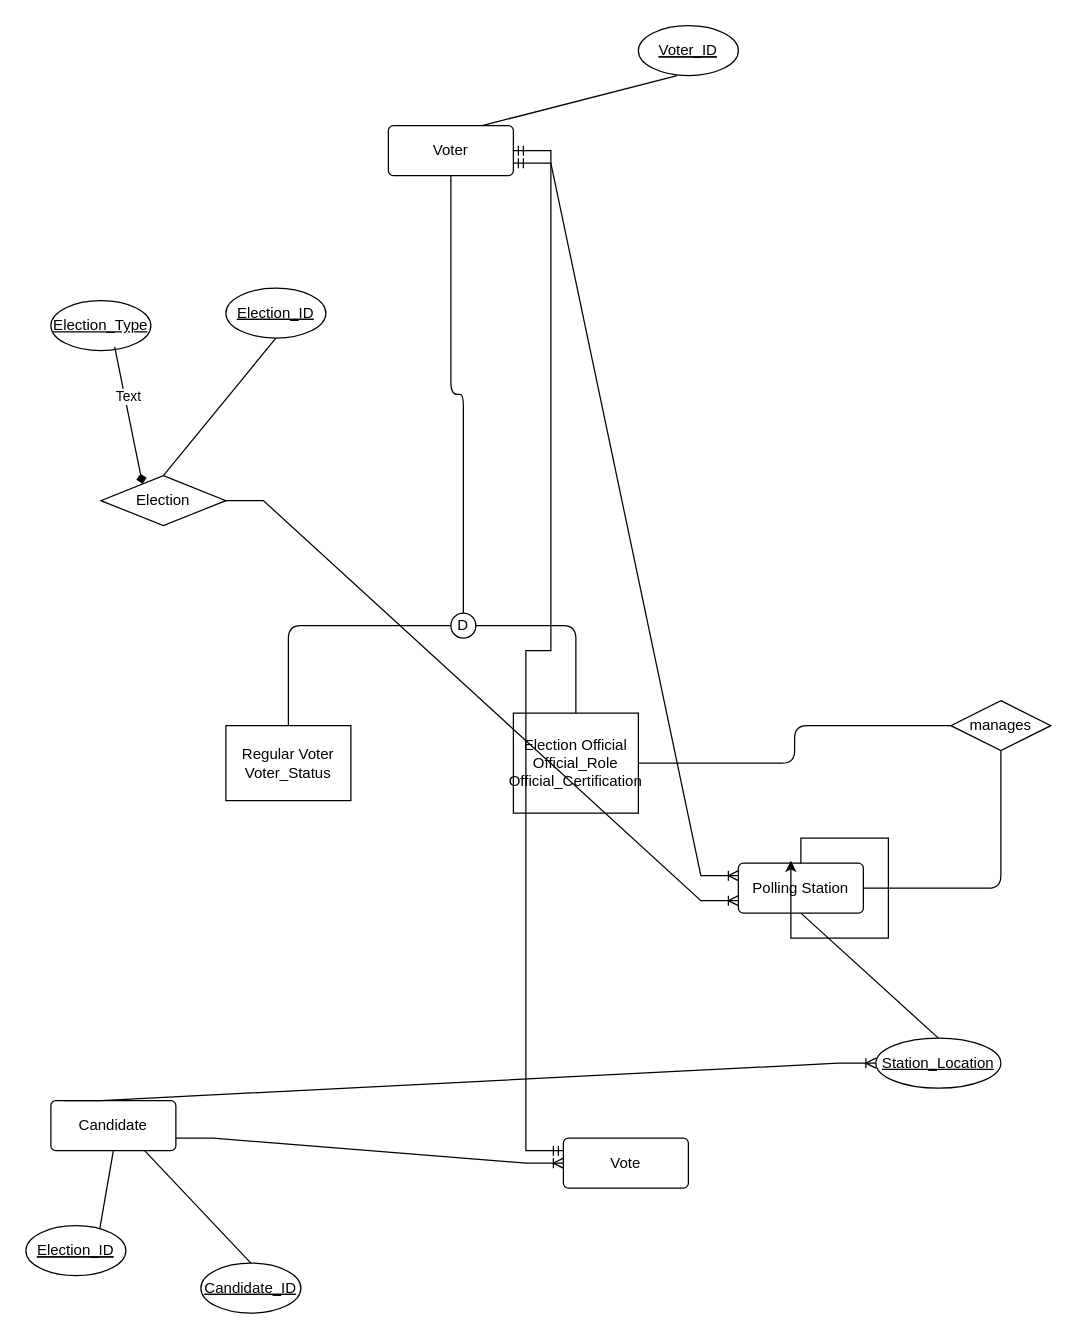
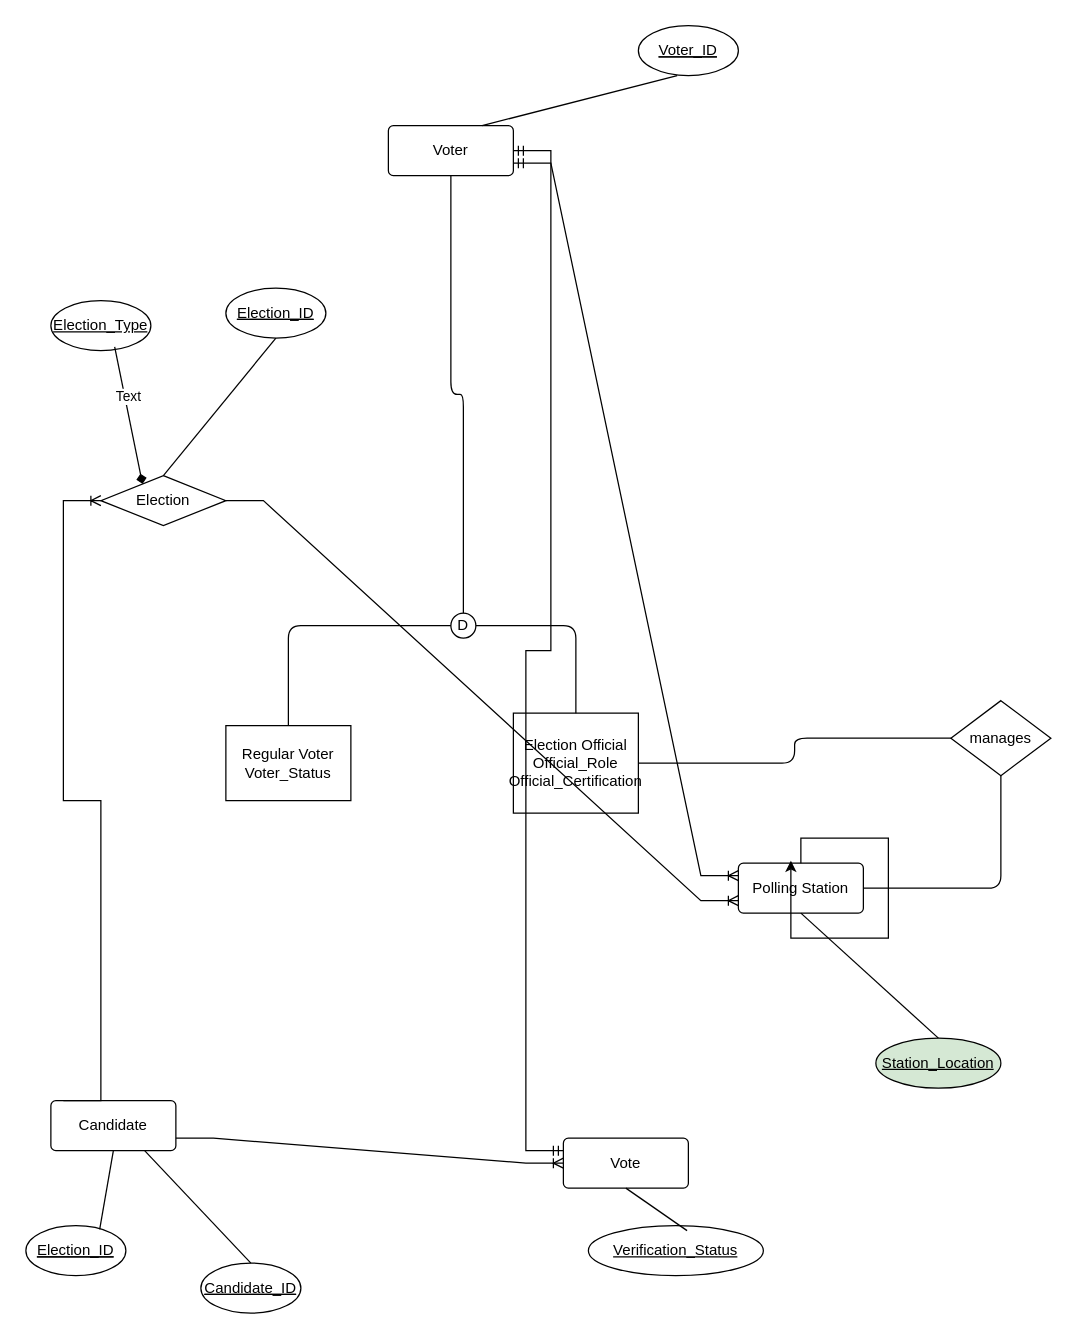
(1001, 726) -> (1001, 738)
(938, 1063) -> (938, 1063)
(486, 1081) -> (65, 801)
none -> (656, 1209)
none -> (676, 1251)
